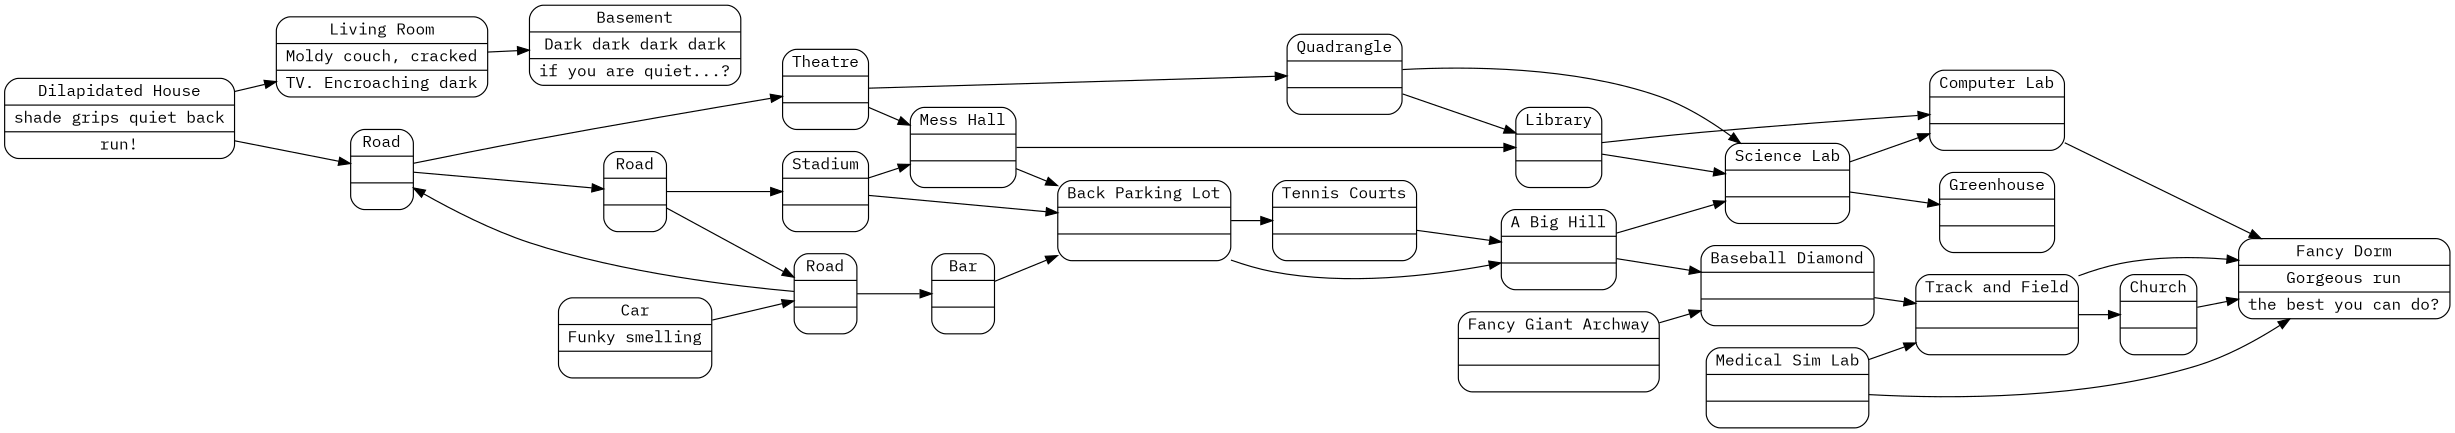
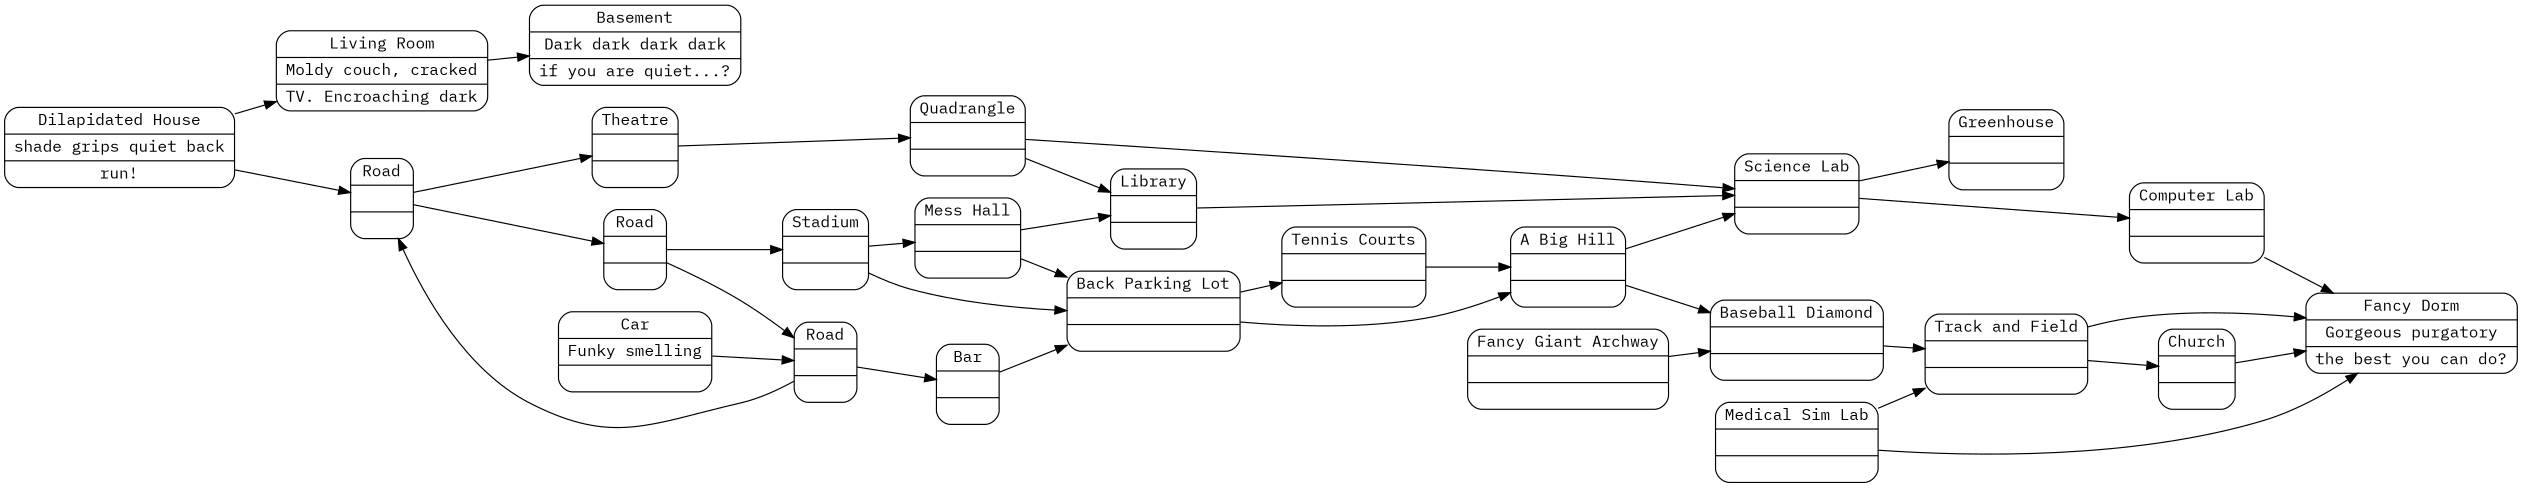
(884, 114) -> none
(1760, 127) -> none
(2344, 278) -> (2412, 333)
